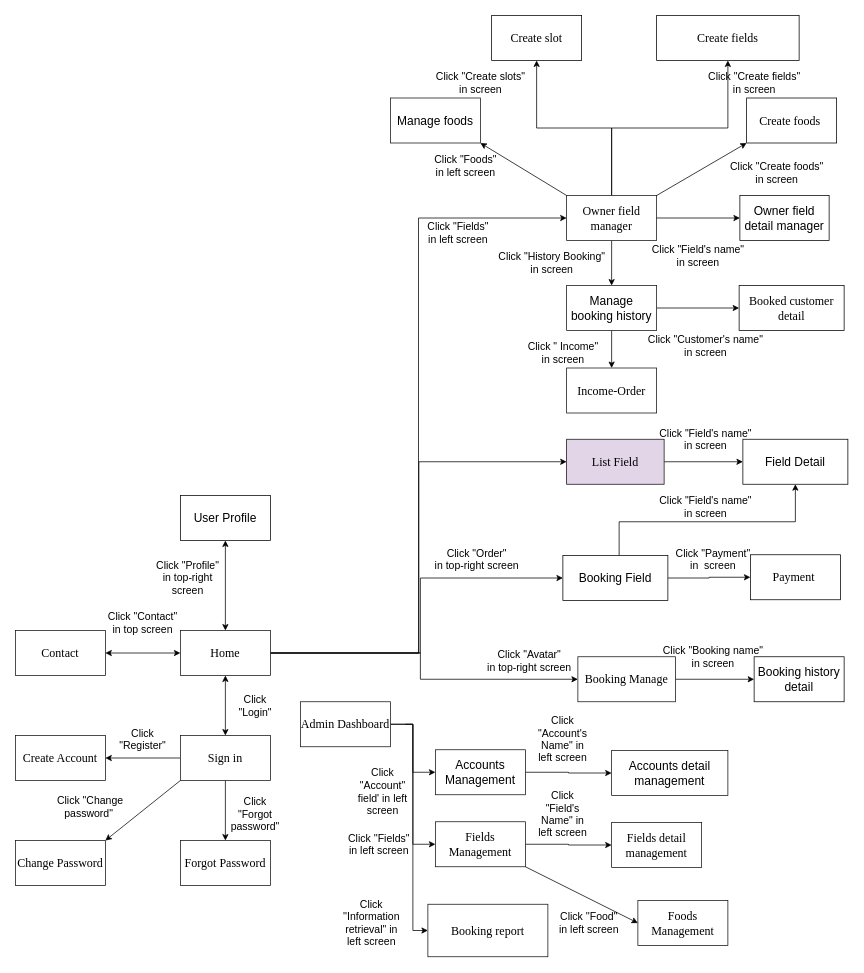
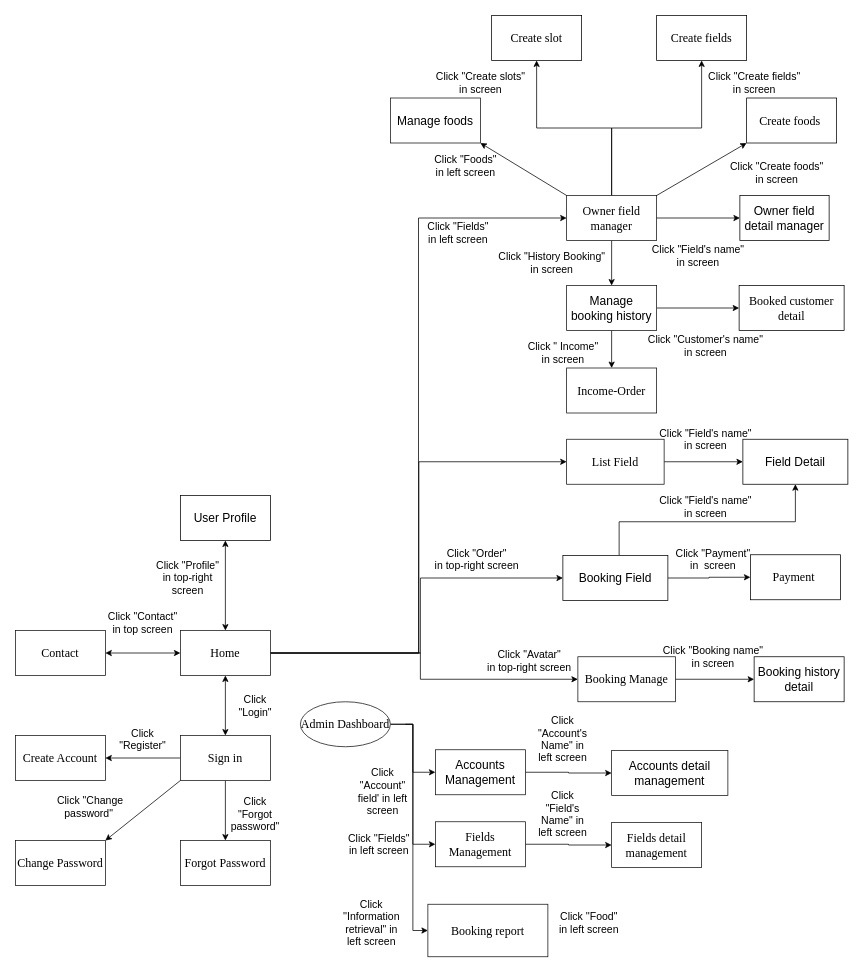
(728, 38) -> (702, 38)
(615, 462) -> (615, 462)
(345, 724) -> (345, 724)
(579, 894) -> none
(683, 923) -> none
